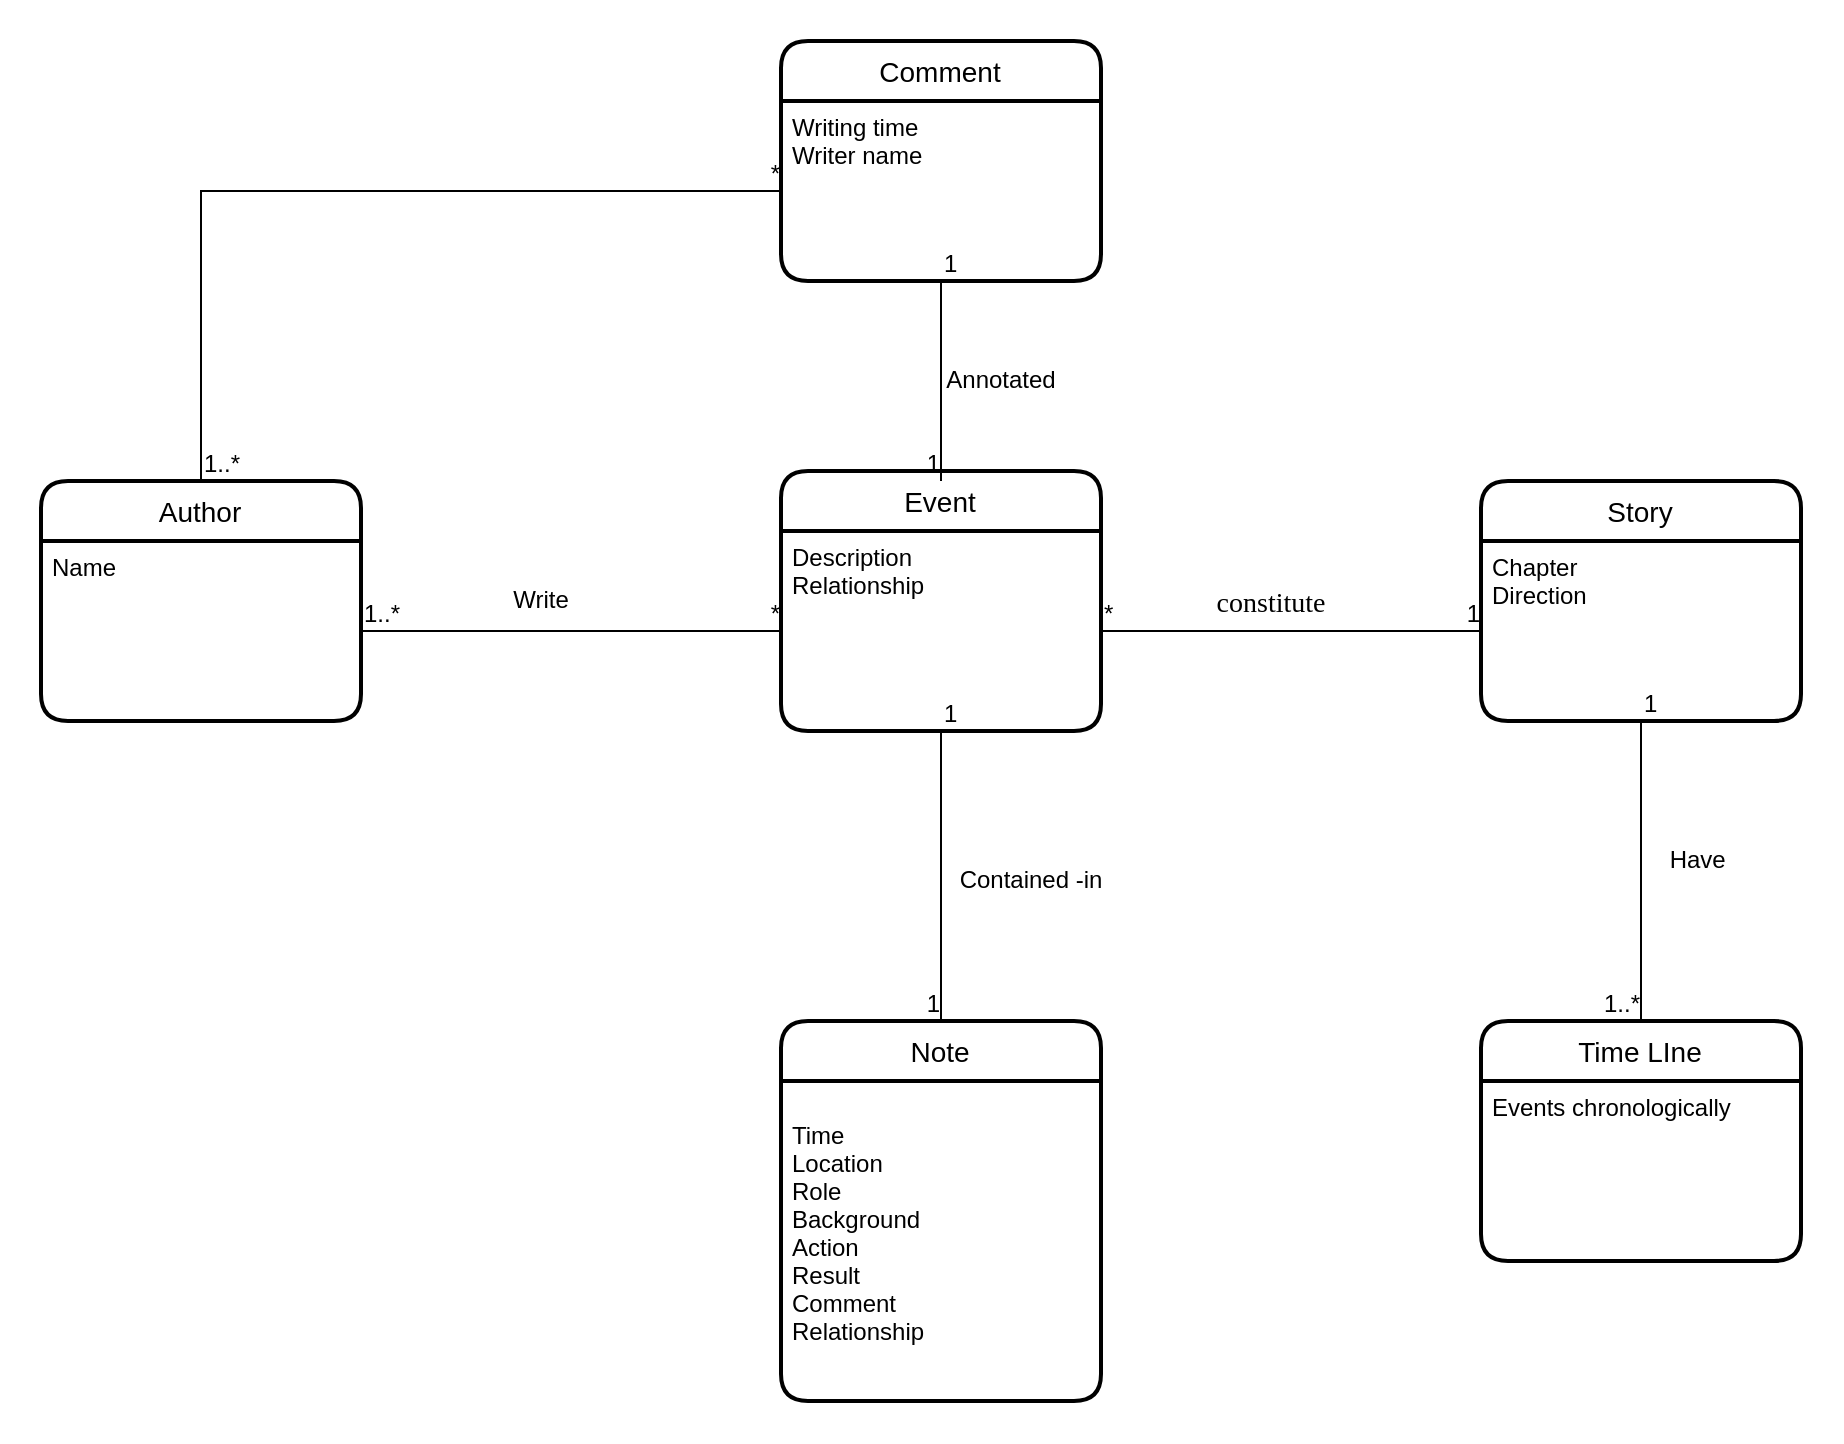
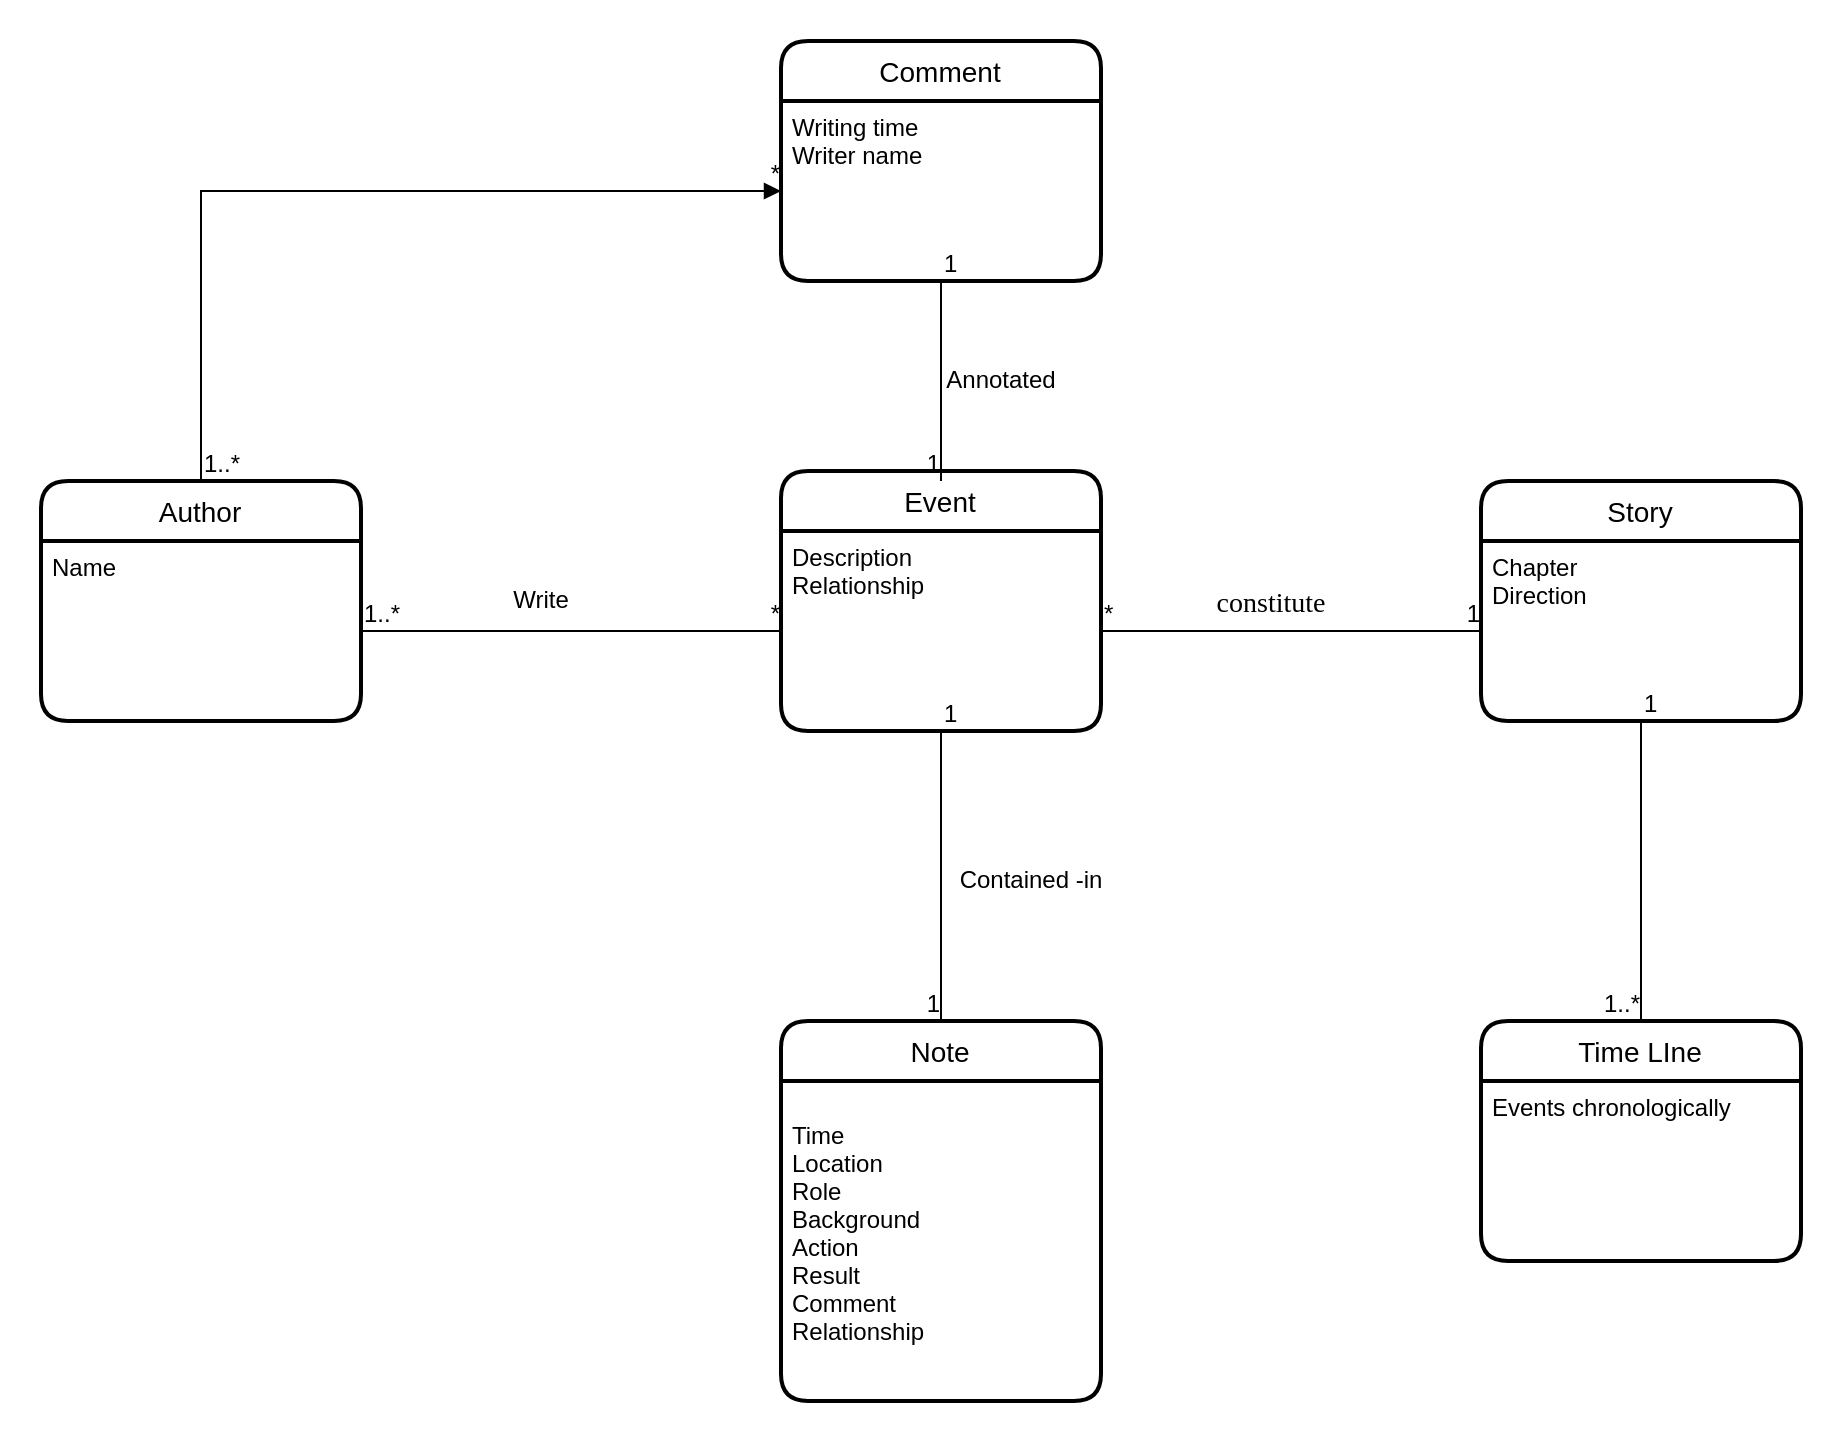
(770, 191) -> (763, 191)
(1701, 861) -> none
